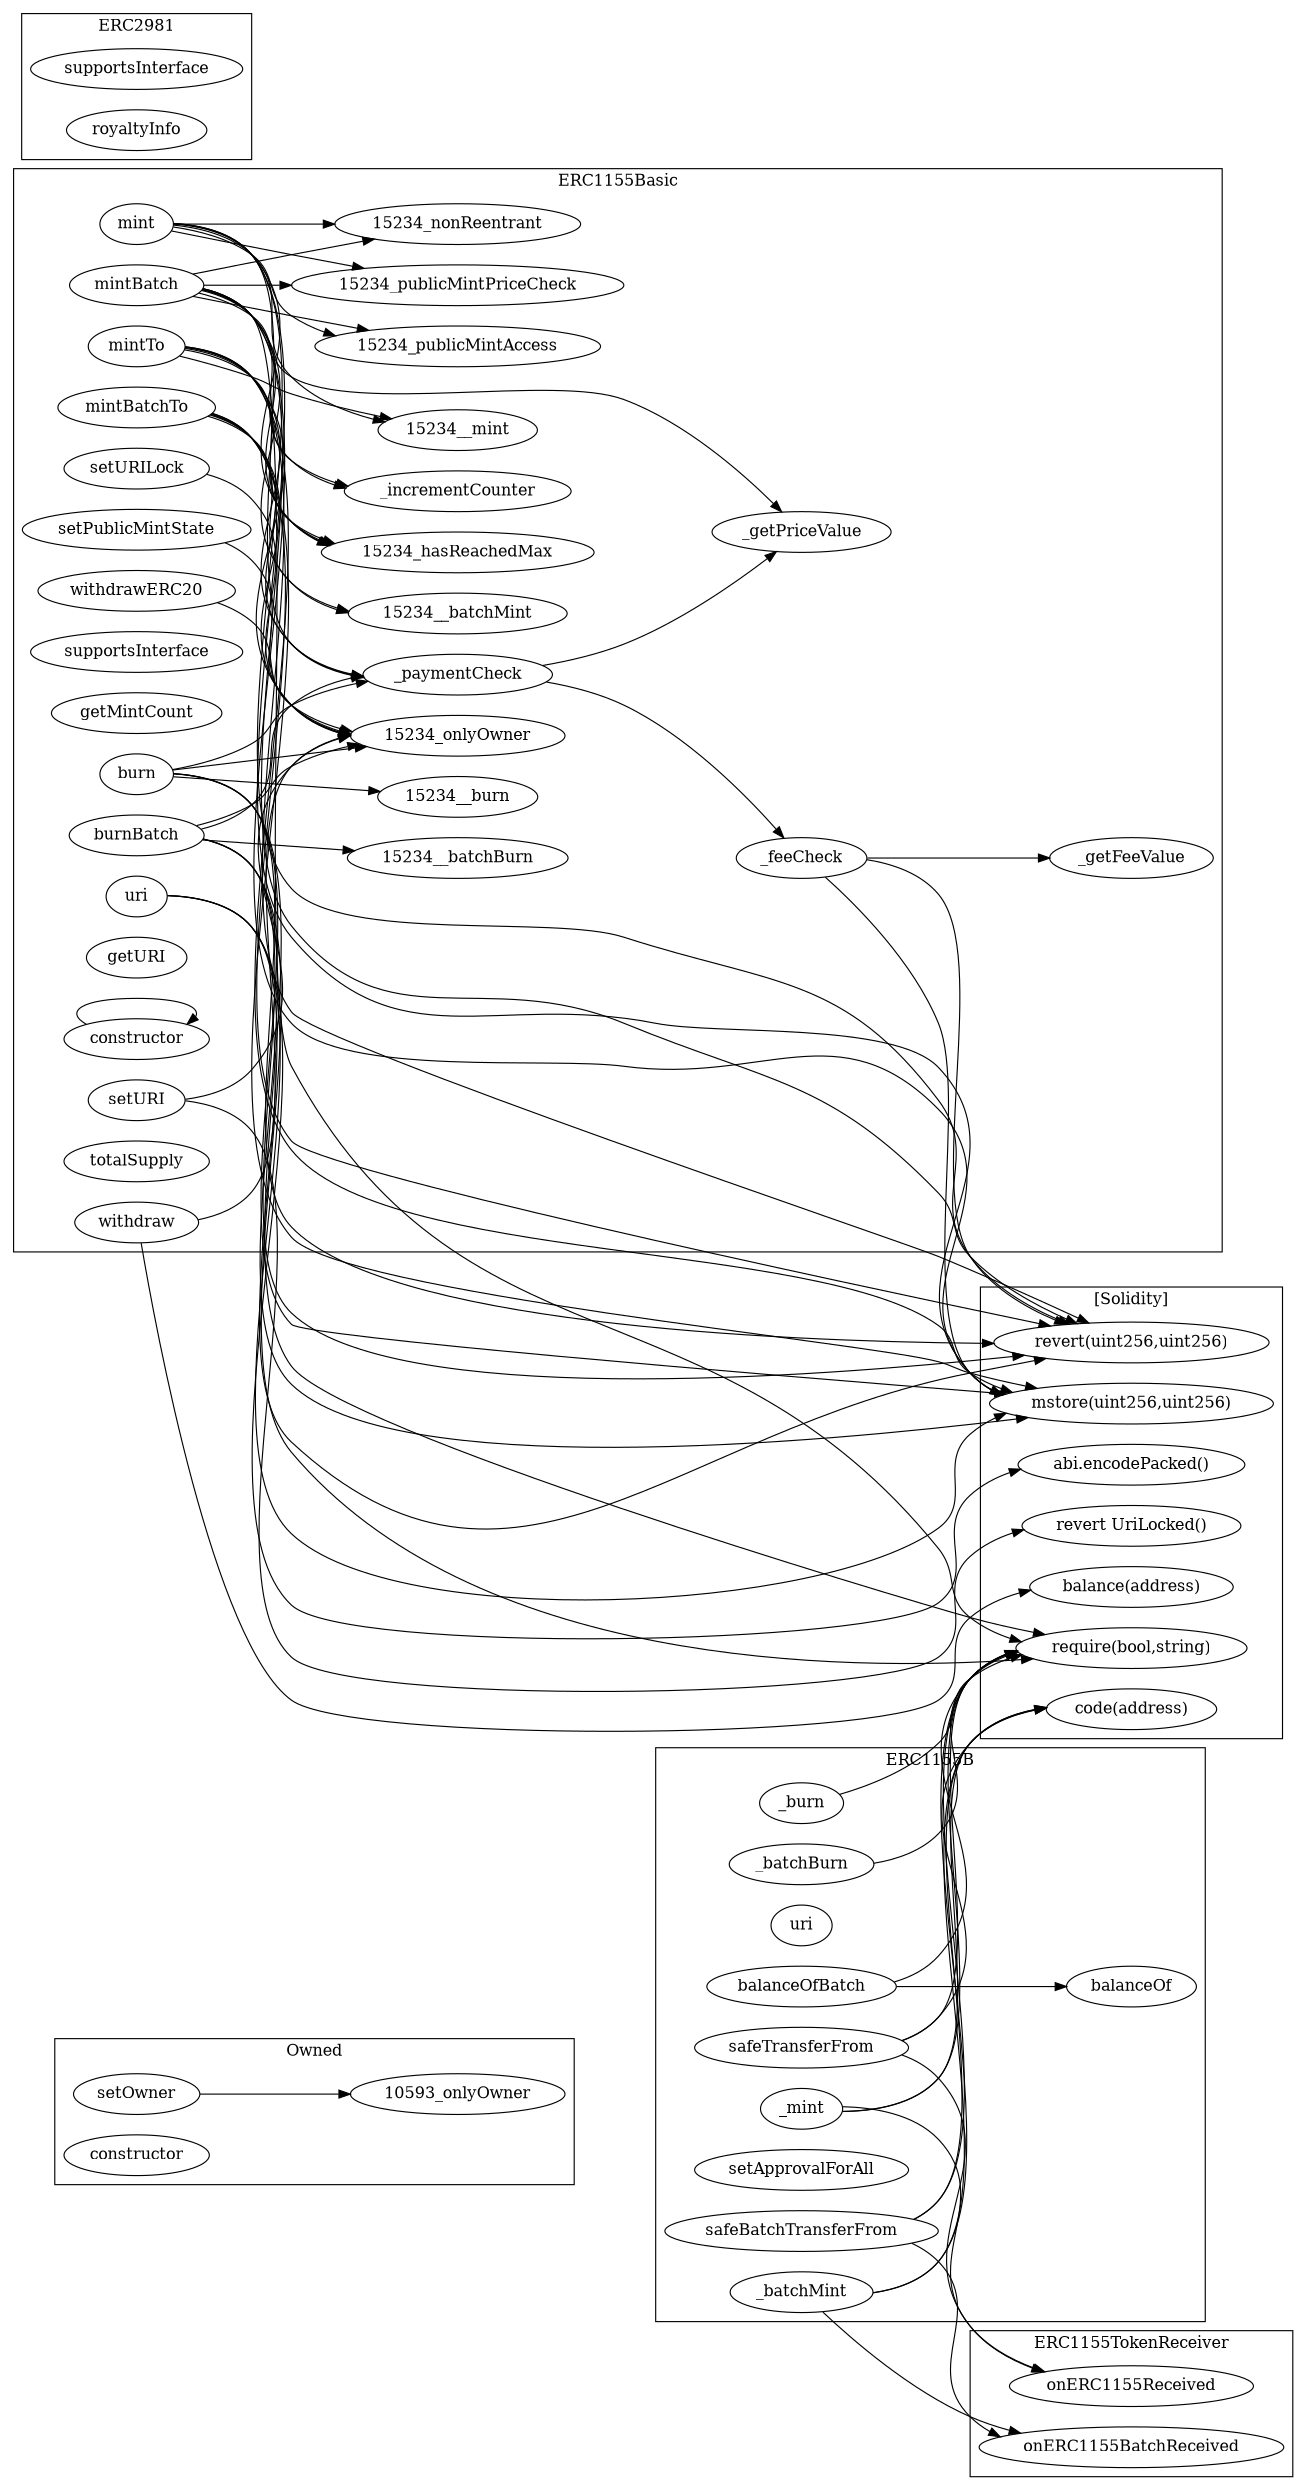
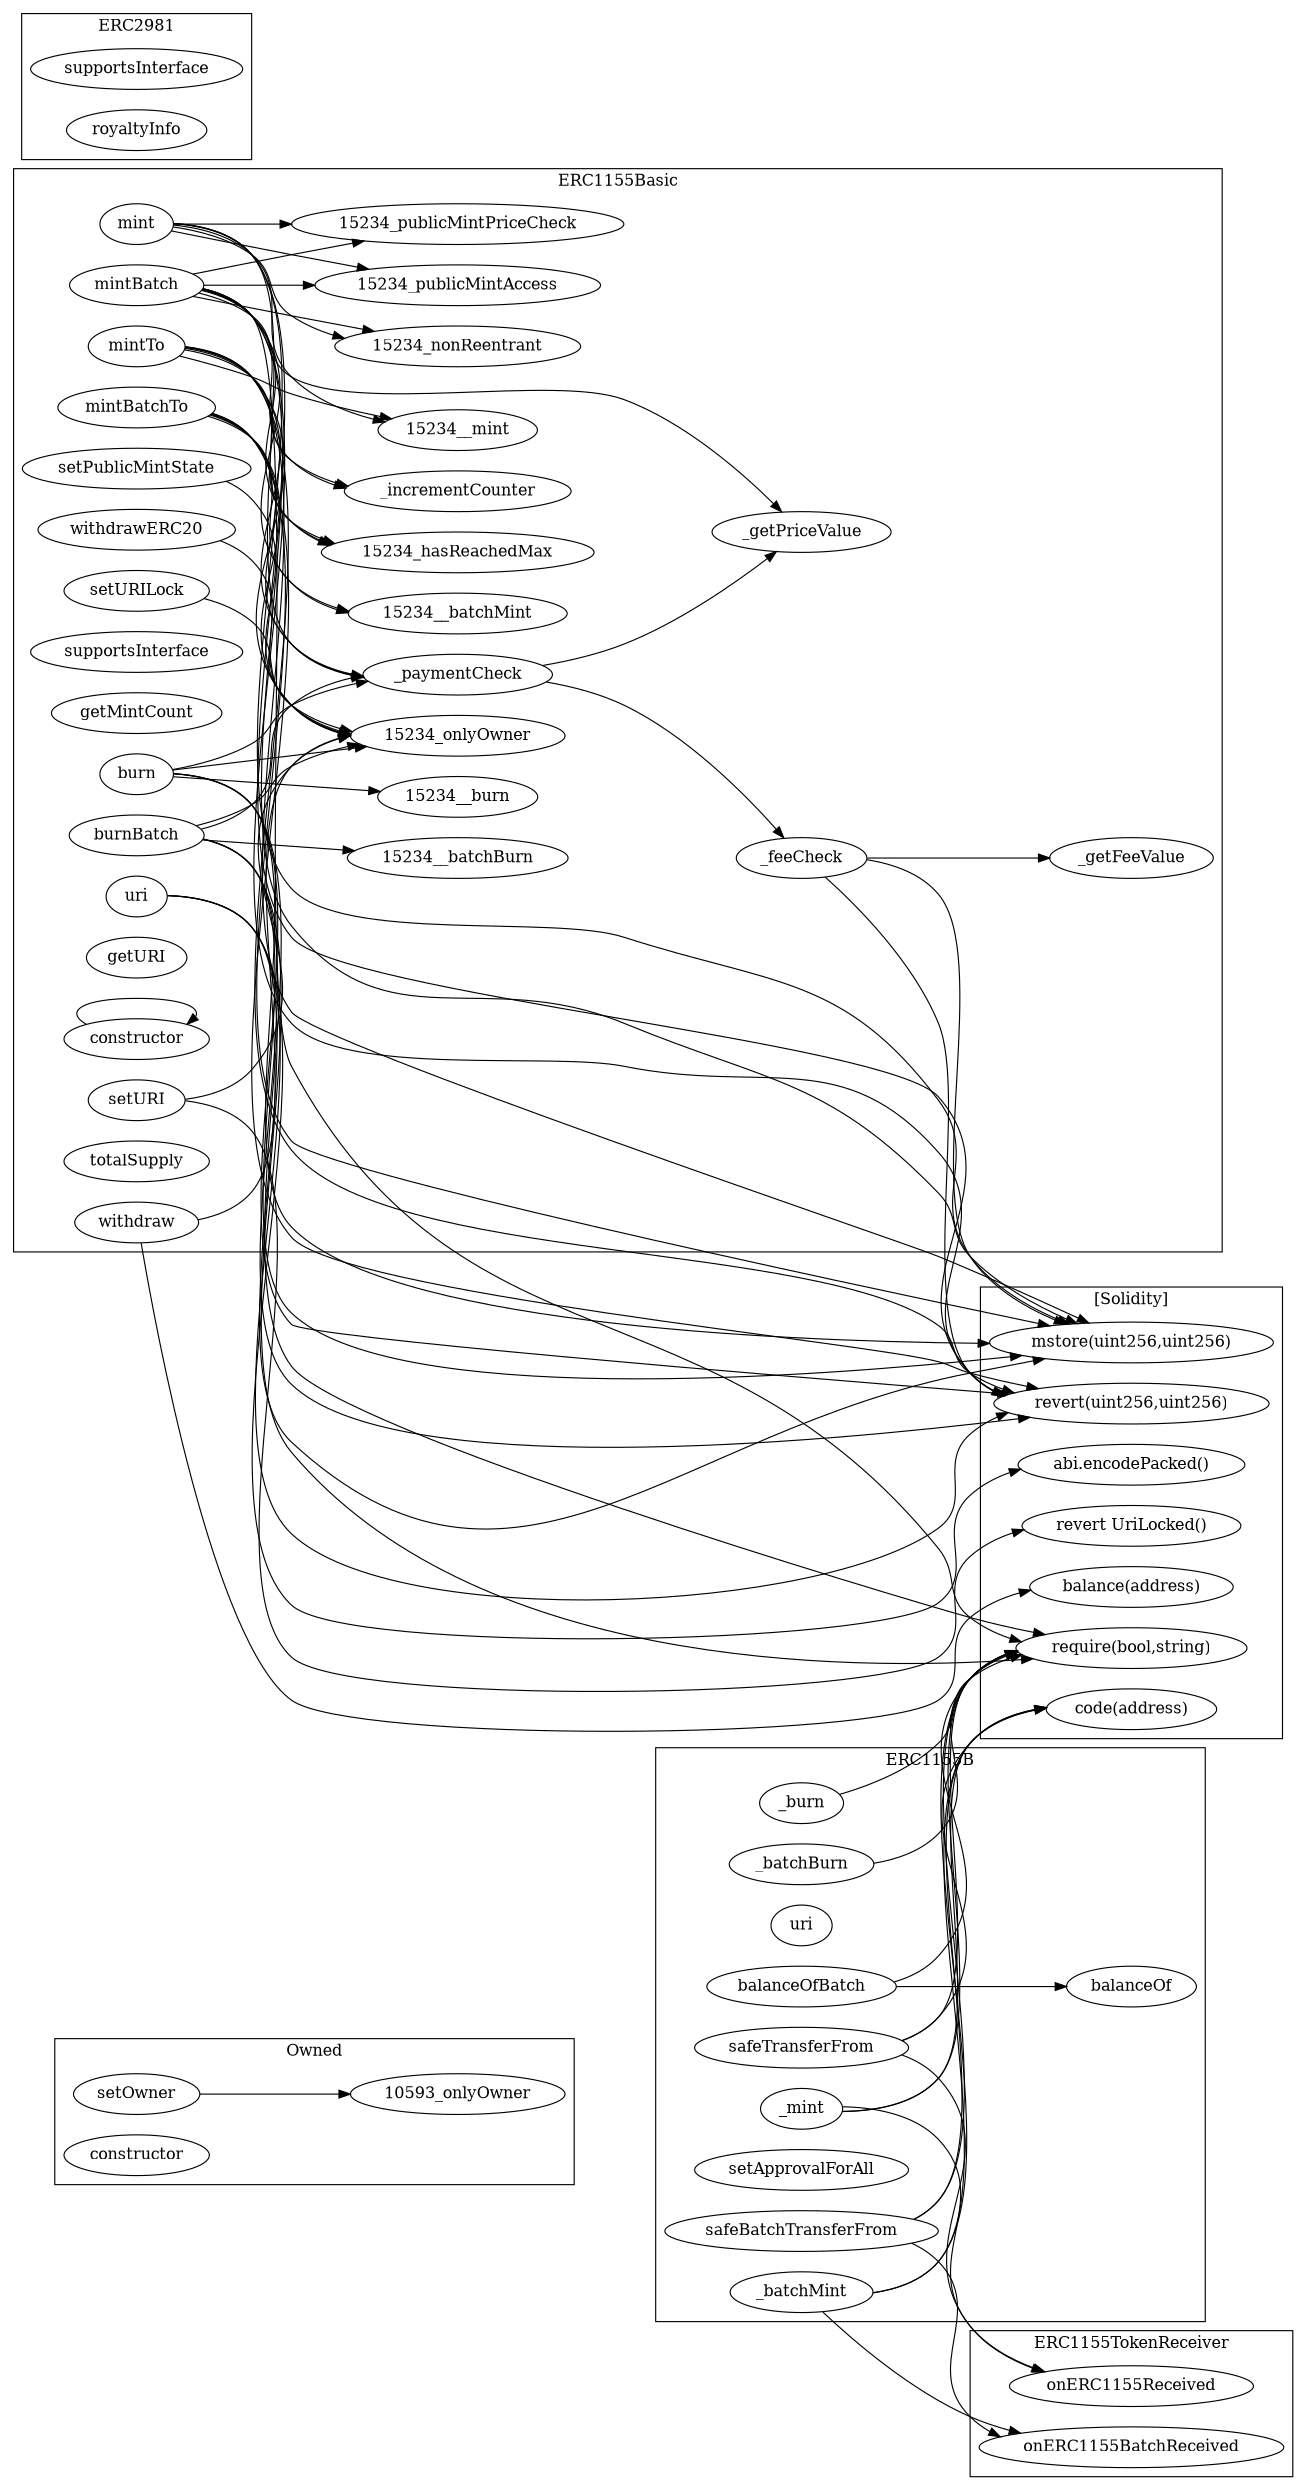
(276, 363) -> none
